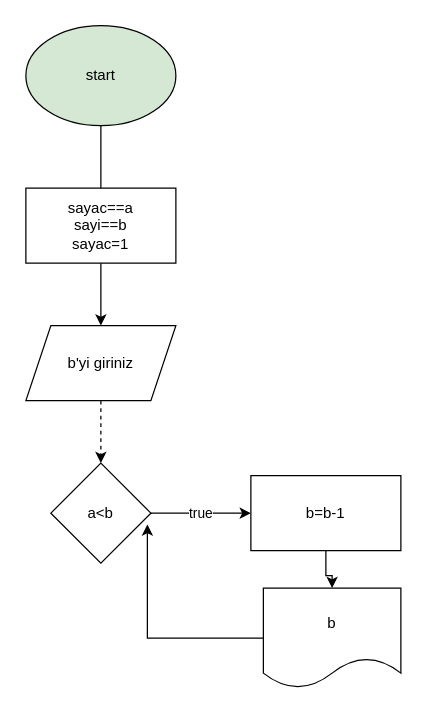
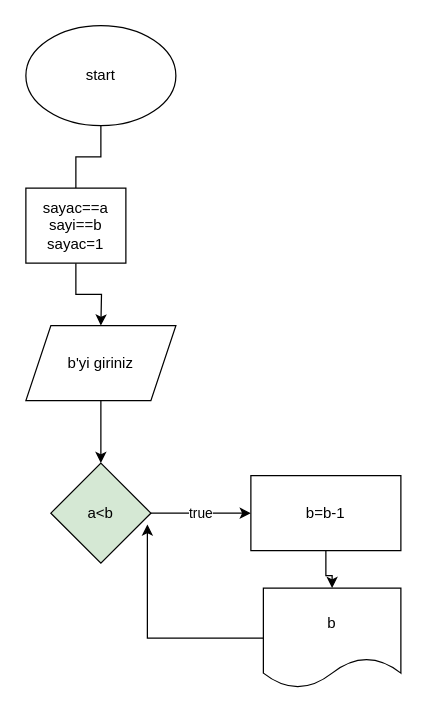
(101, 76) -> (101, 76)
(101, 226) -> (76, 226)
(101, 428) -> (101, 428)
(101, 513) -> (101, 513)
